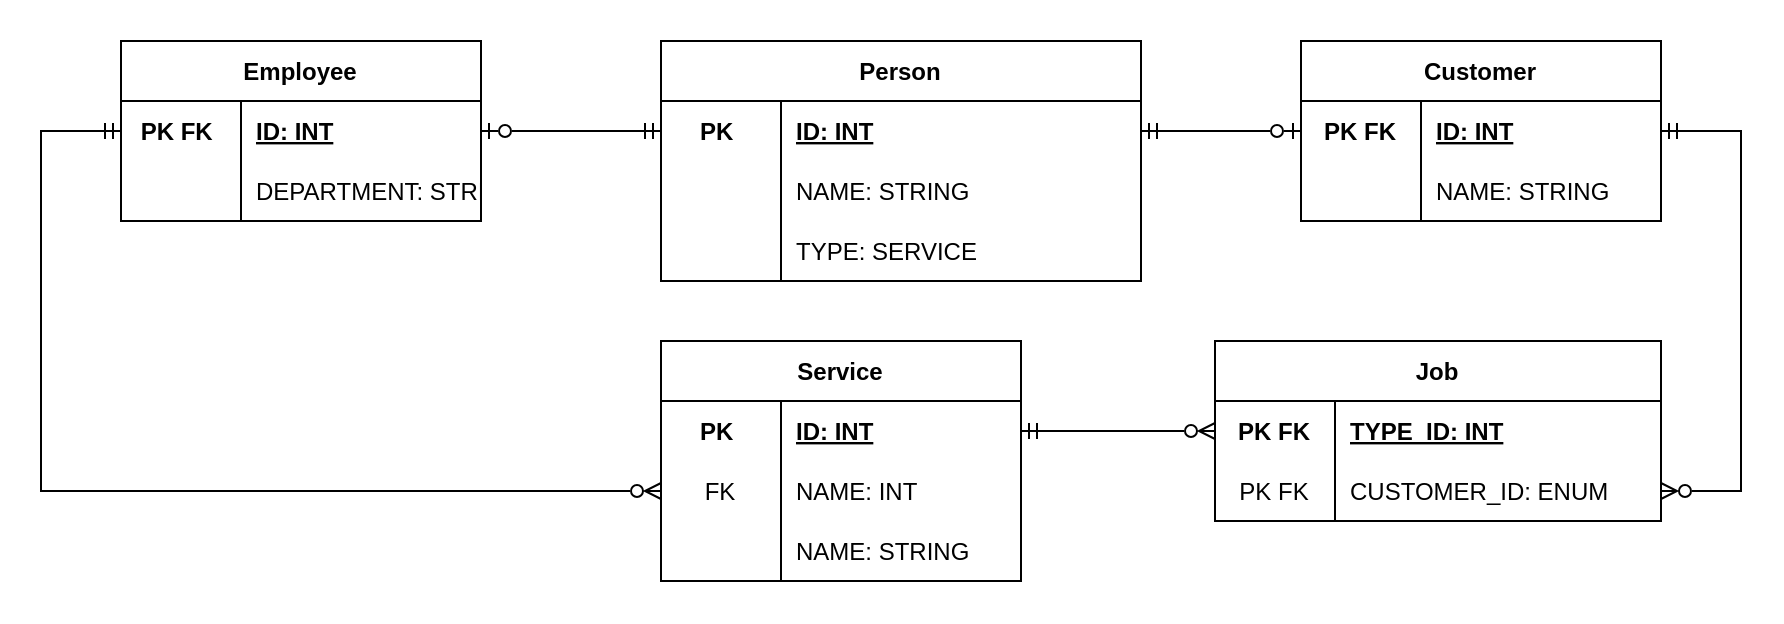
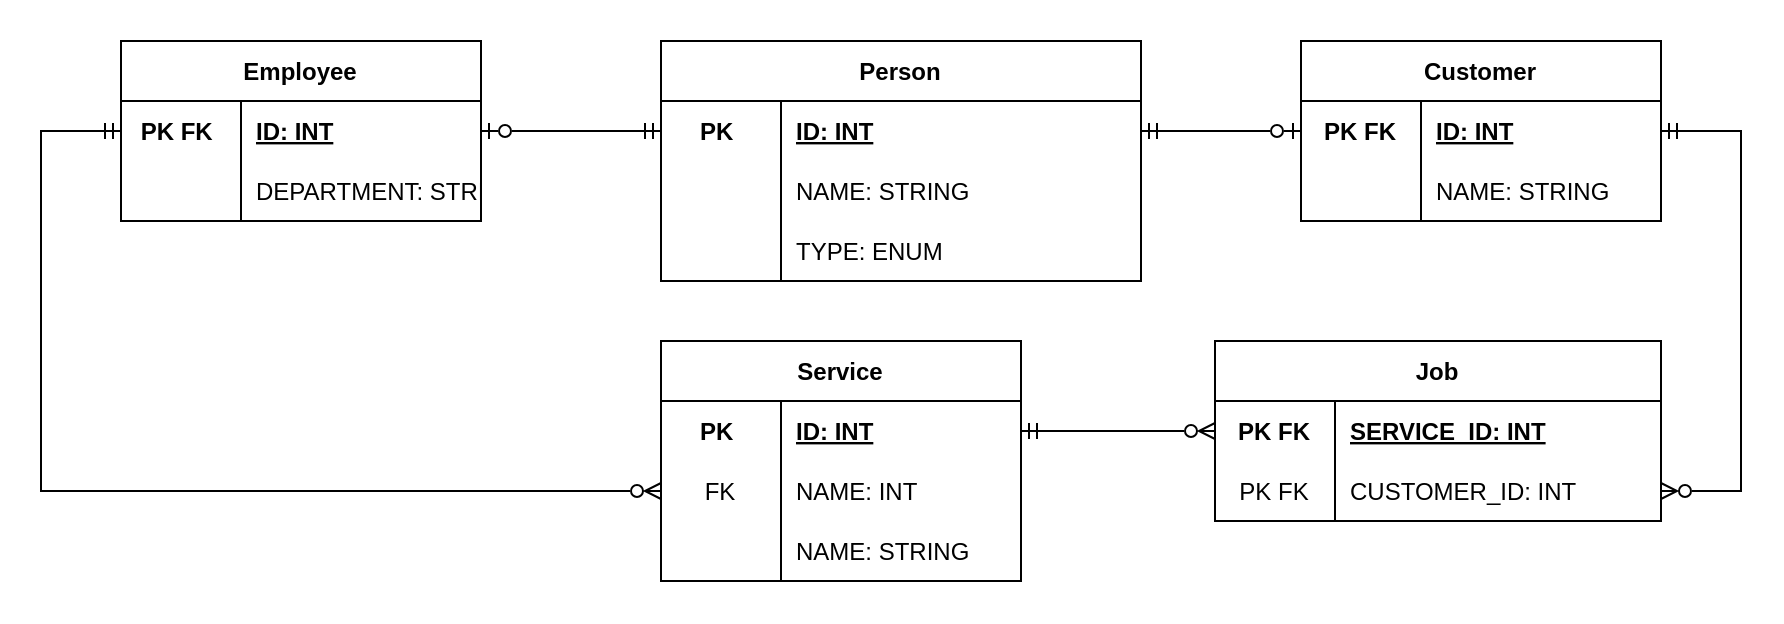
(877, 252) -> (857, 252)
(1424, 432) -> (1445, 432)
(1458, 492) -> (1451, 492)
